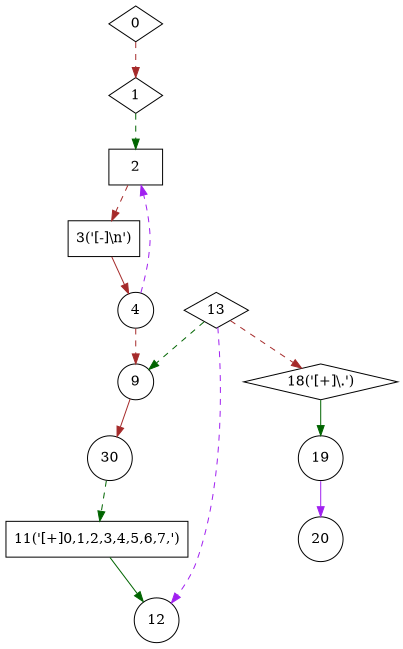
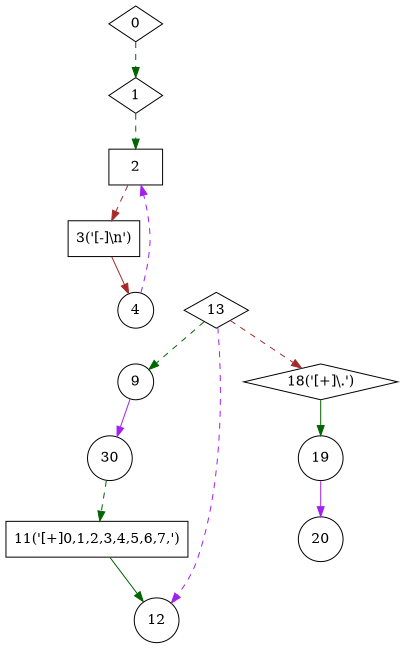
(136, 55) -> (136, 55)
(136, 341) -> none
(125, 413) -> (125, 413)
